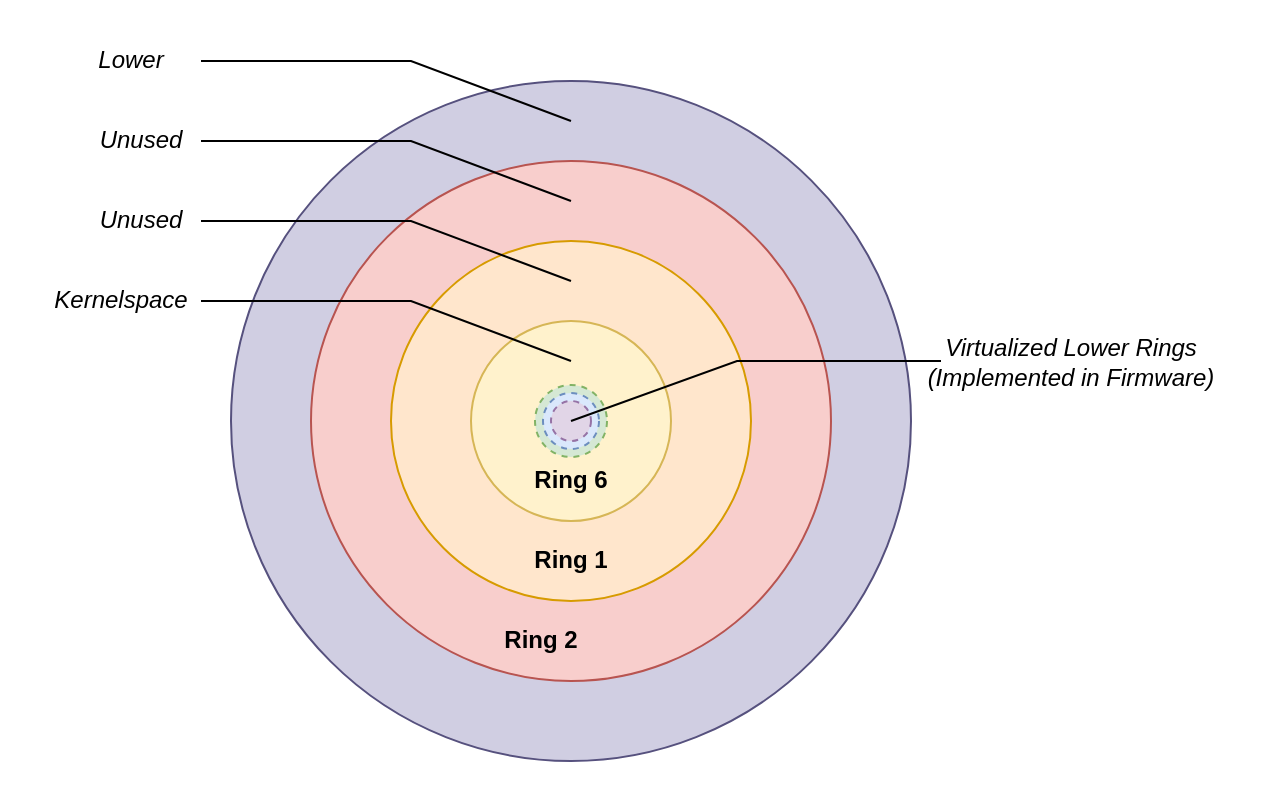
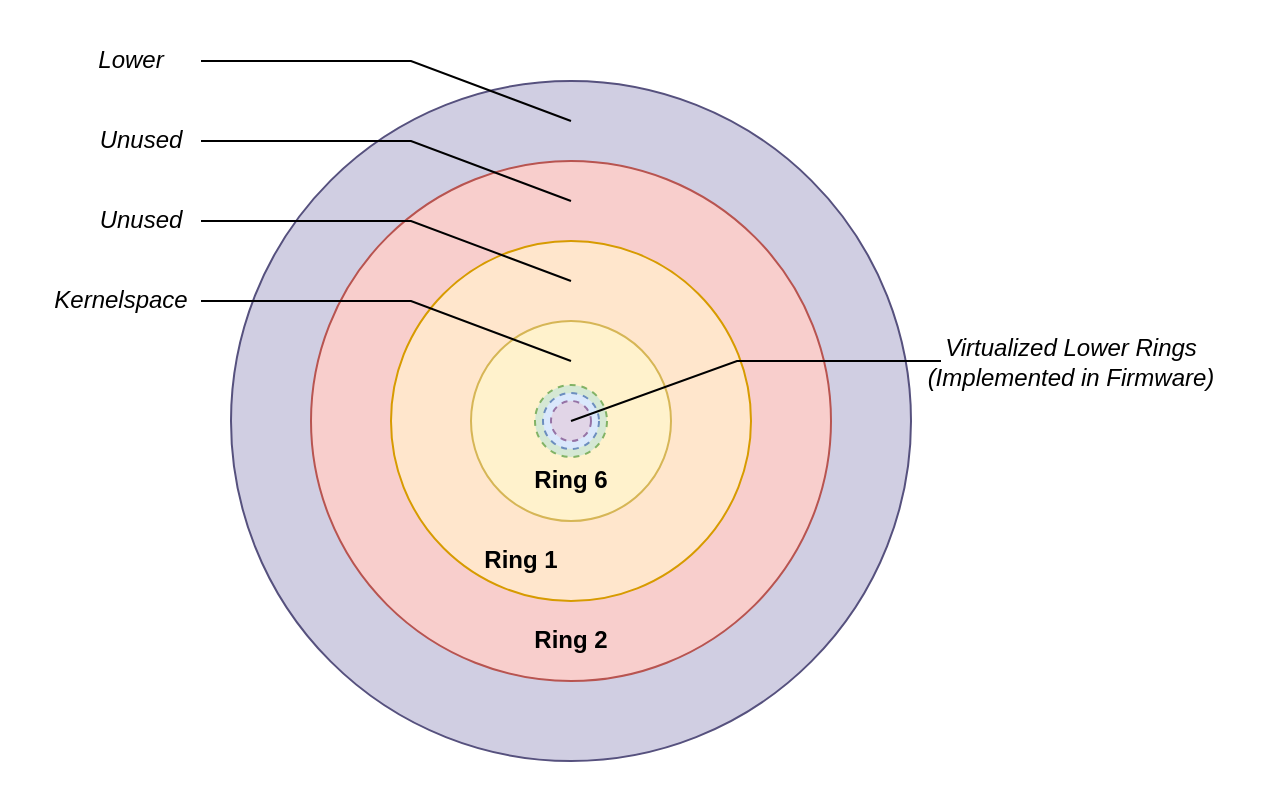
(571, 561) -> (521, 561)
(541, 641) -> (571, 641)
